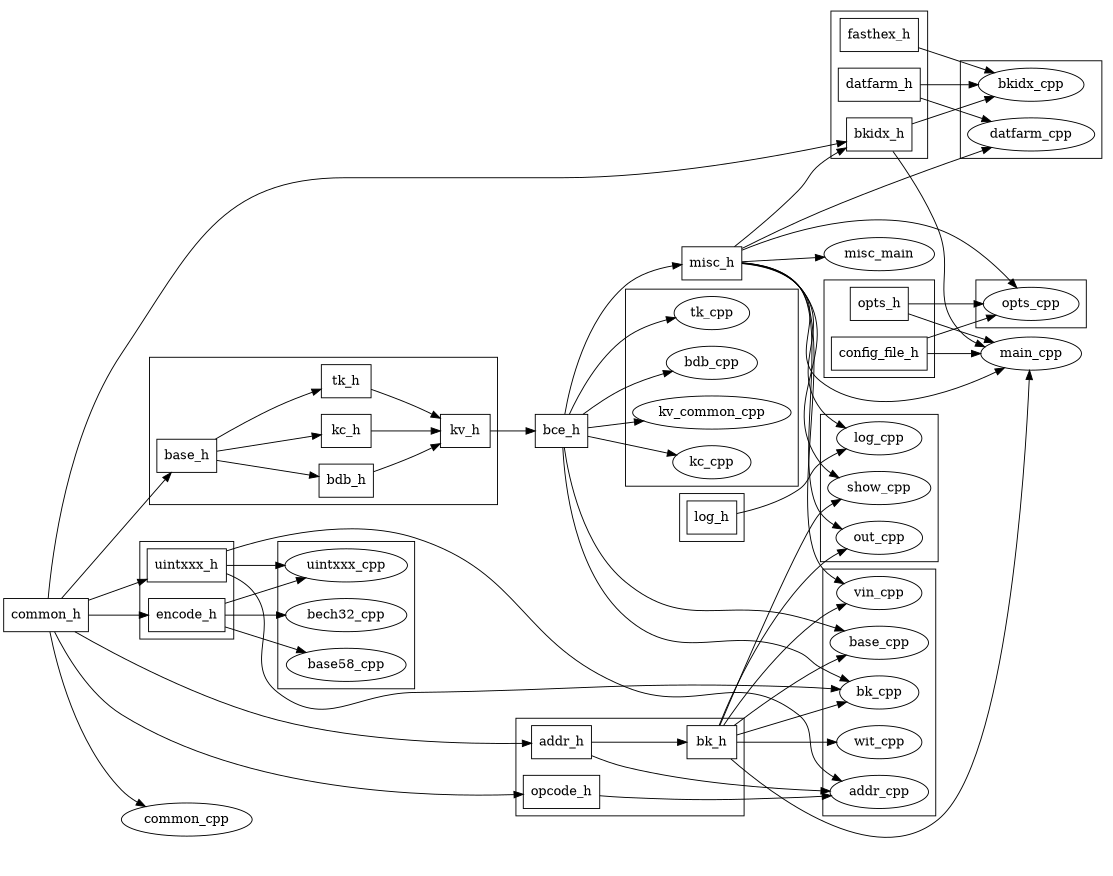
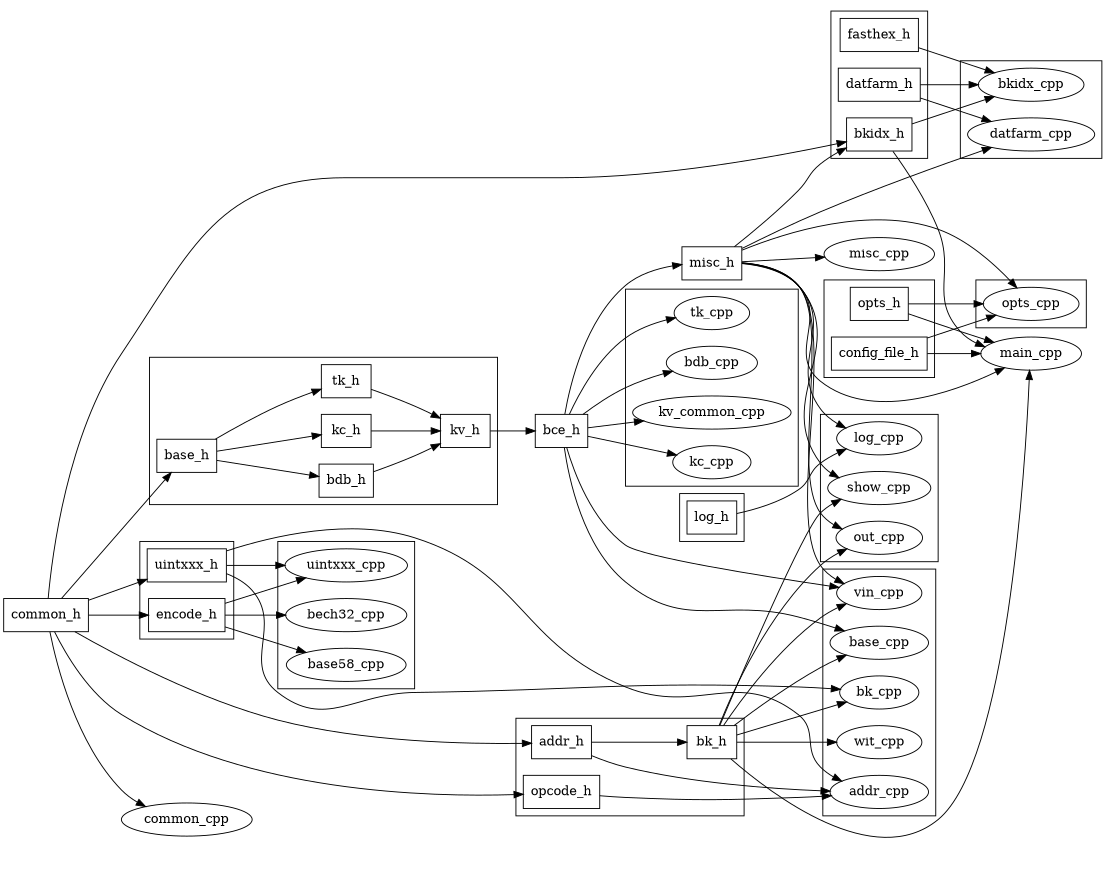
(879, 254) -> (879, 254)
(644, 630) -> (670, 559)
